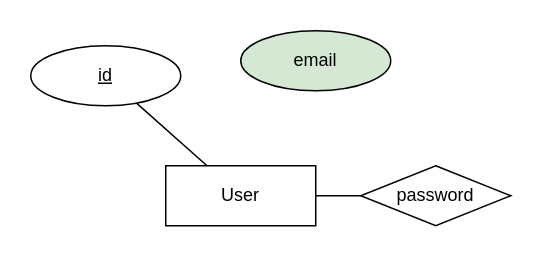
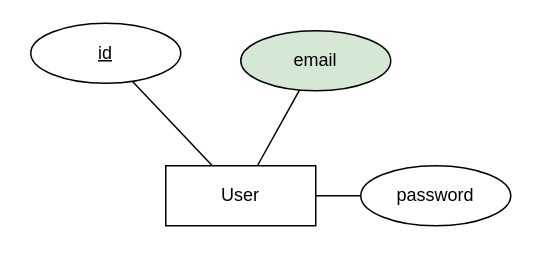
(106, 76) -> (106, 53)
none -> (278, 128)
(436, 196) -> (436, 196)
